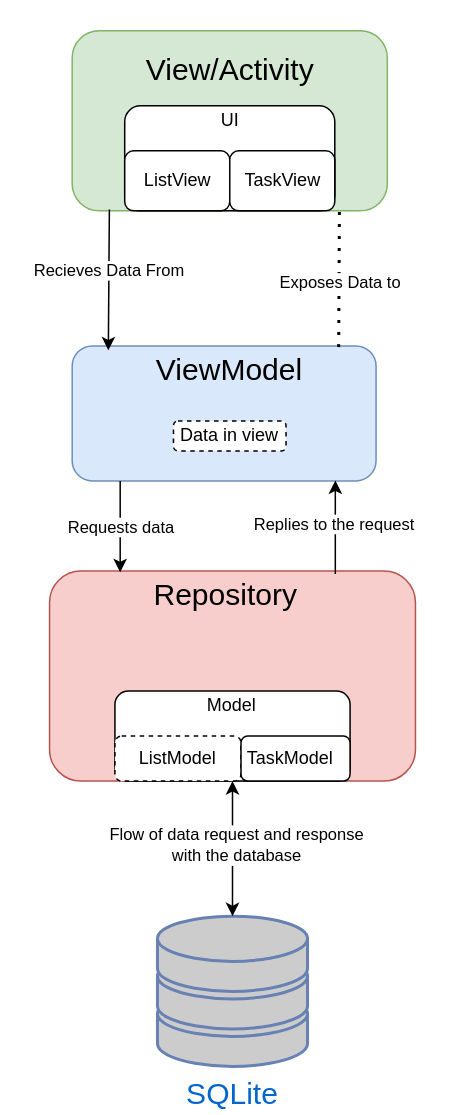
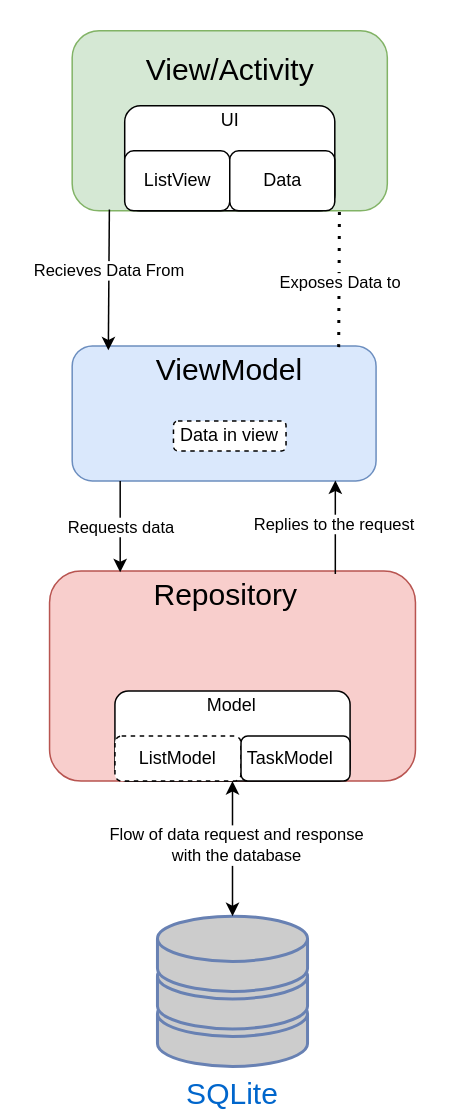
(283, 181) -> (283, 181)
